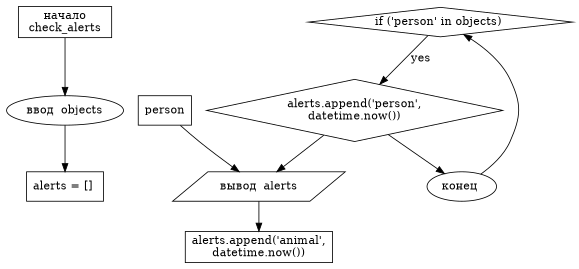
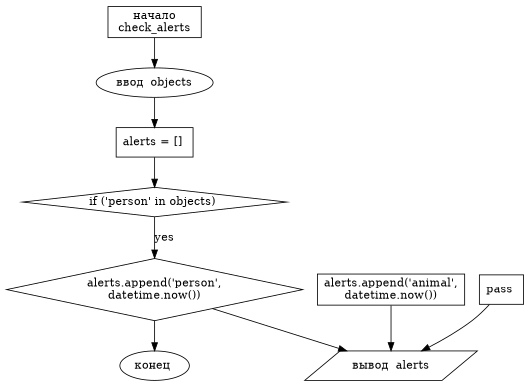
(518, 104) -> (155, 168)
(165, 110) -> (501, 290)
(259, 212) -> (391, 324)
